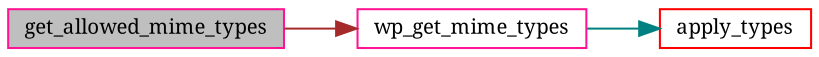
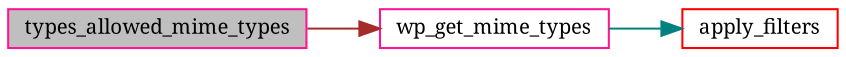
(146, 29) -> (157, 29)
(736, 29) -> (760, 29)
